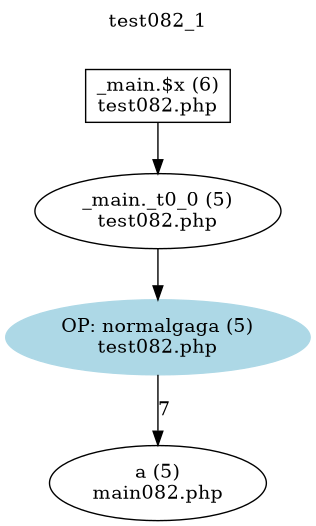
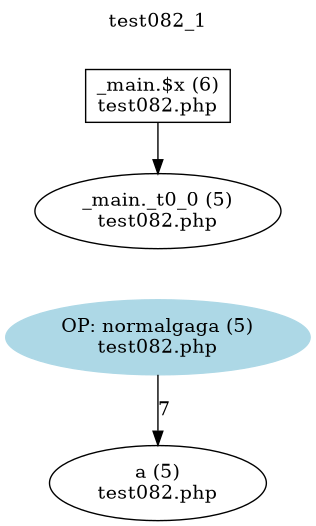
(158, 267) -> none
(158, 483) -> (158, 483)
